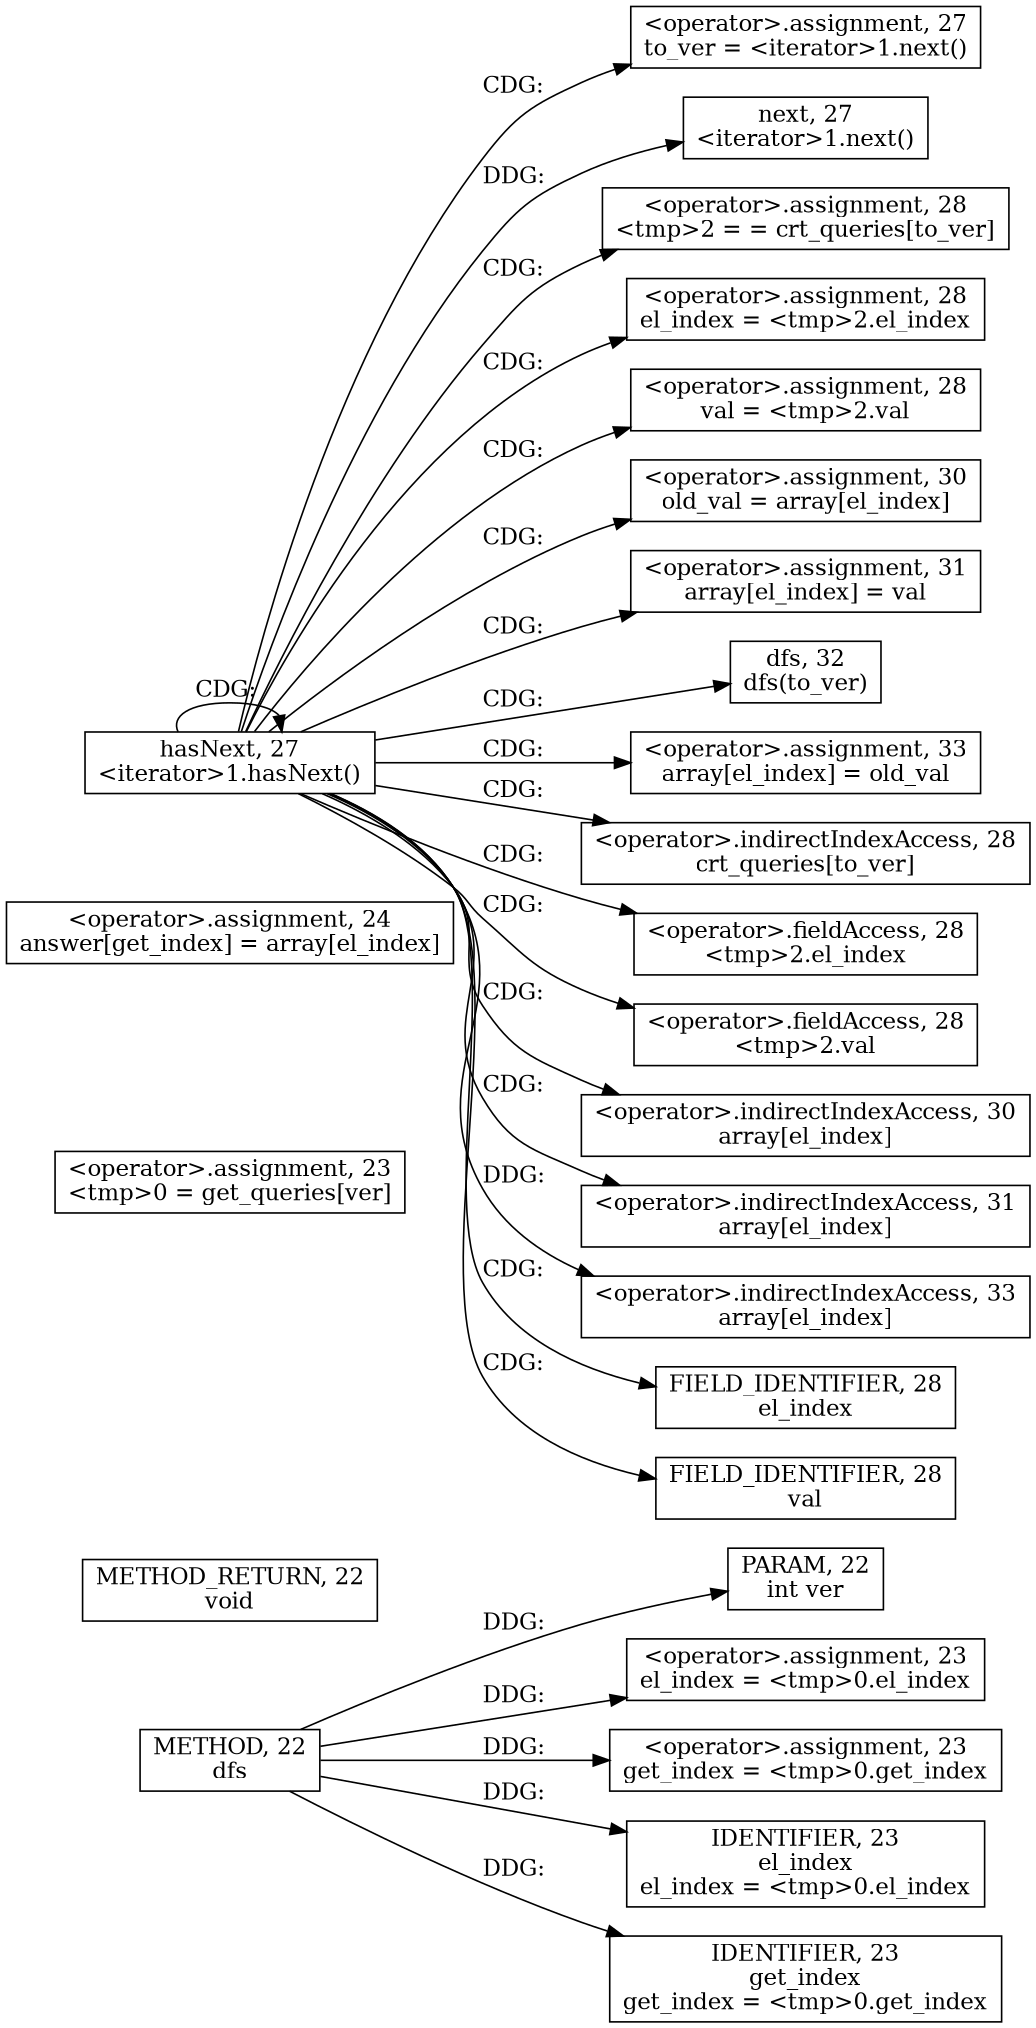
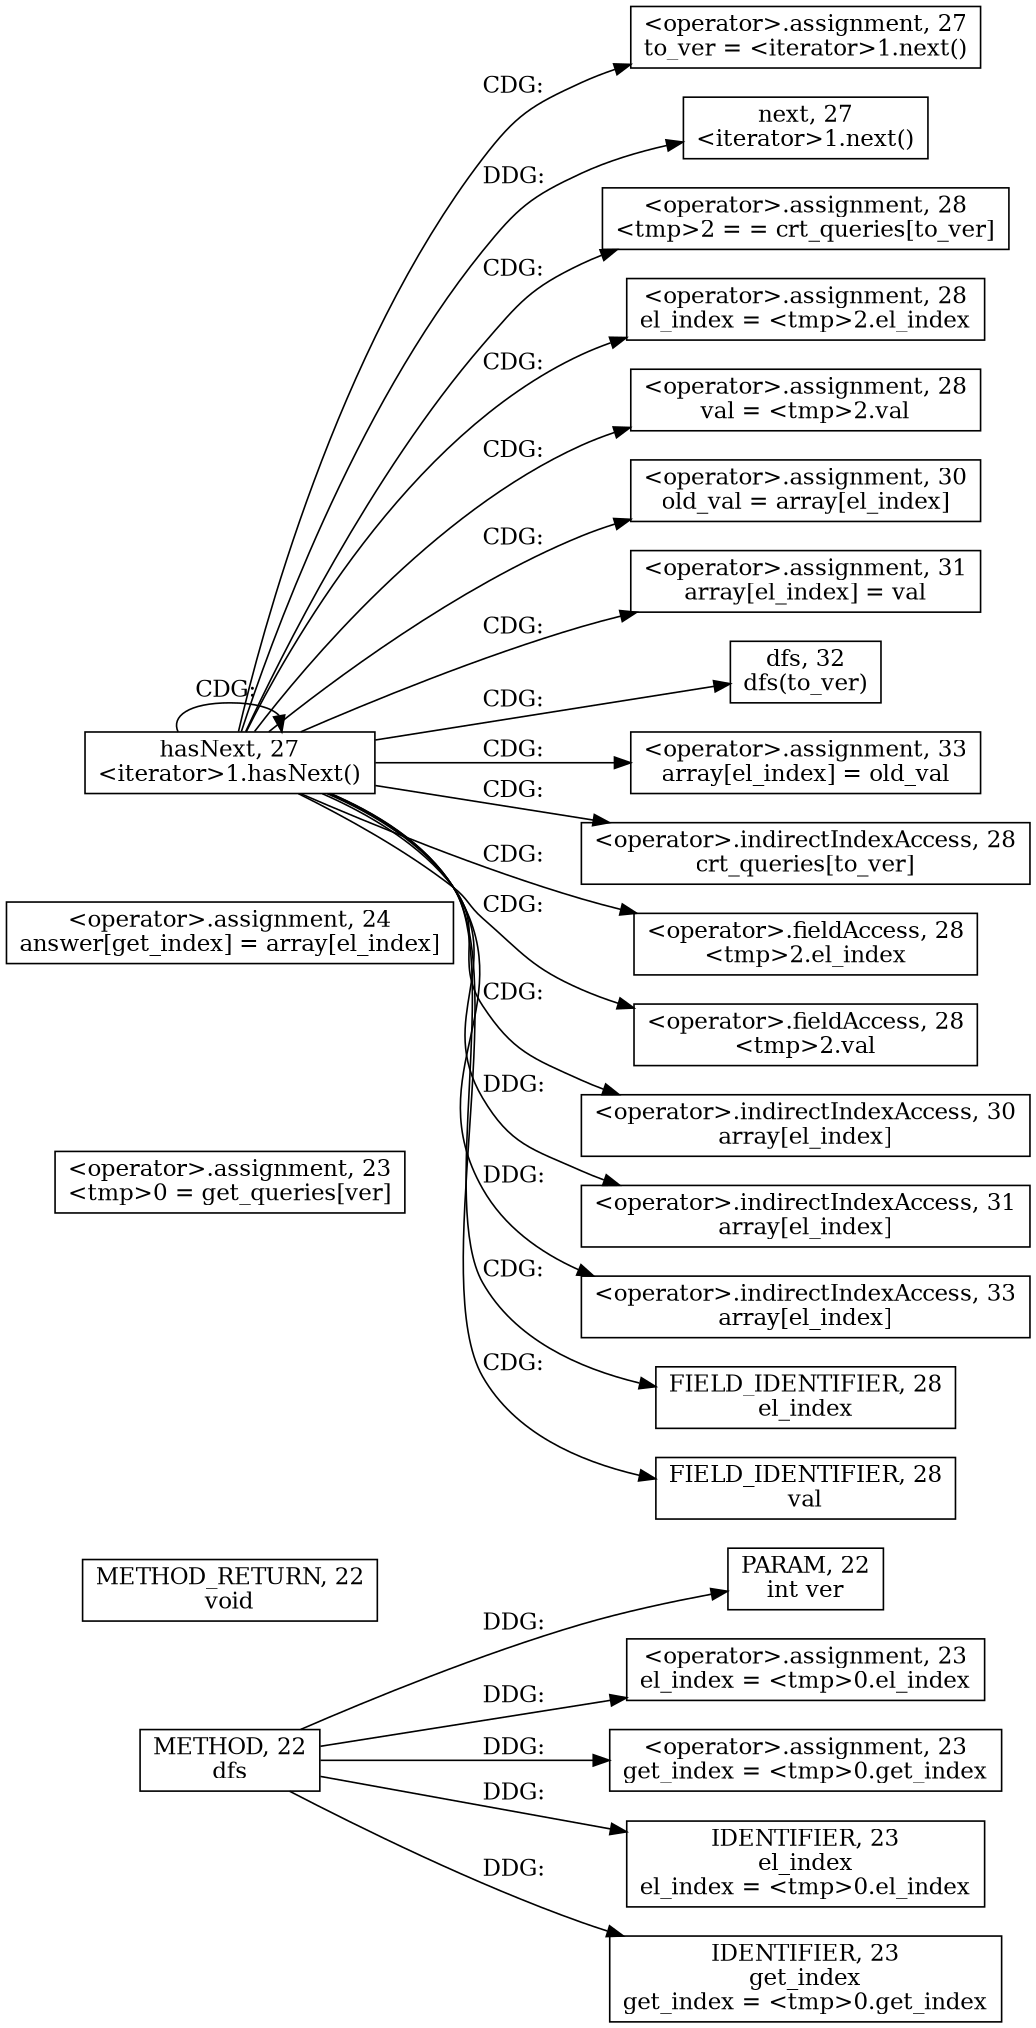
(517, 1086) -> (517, 1086)
